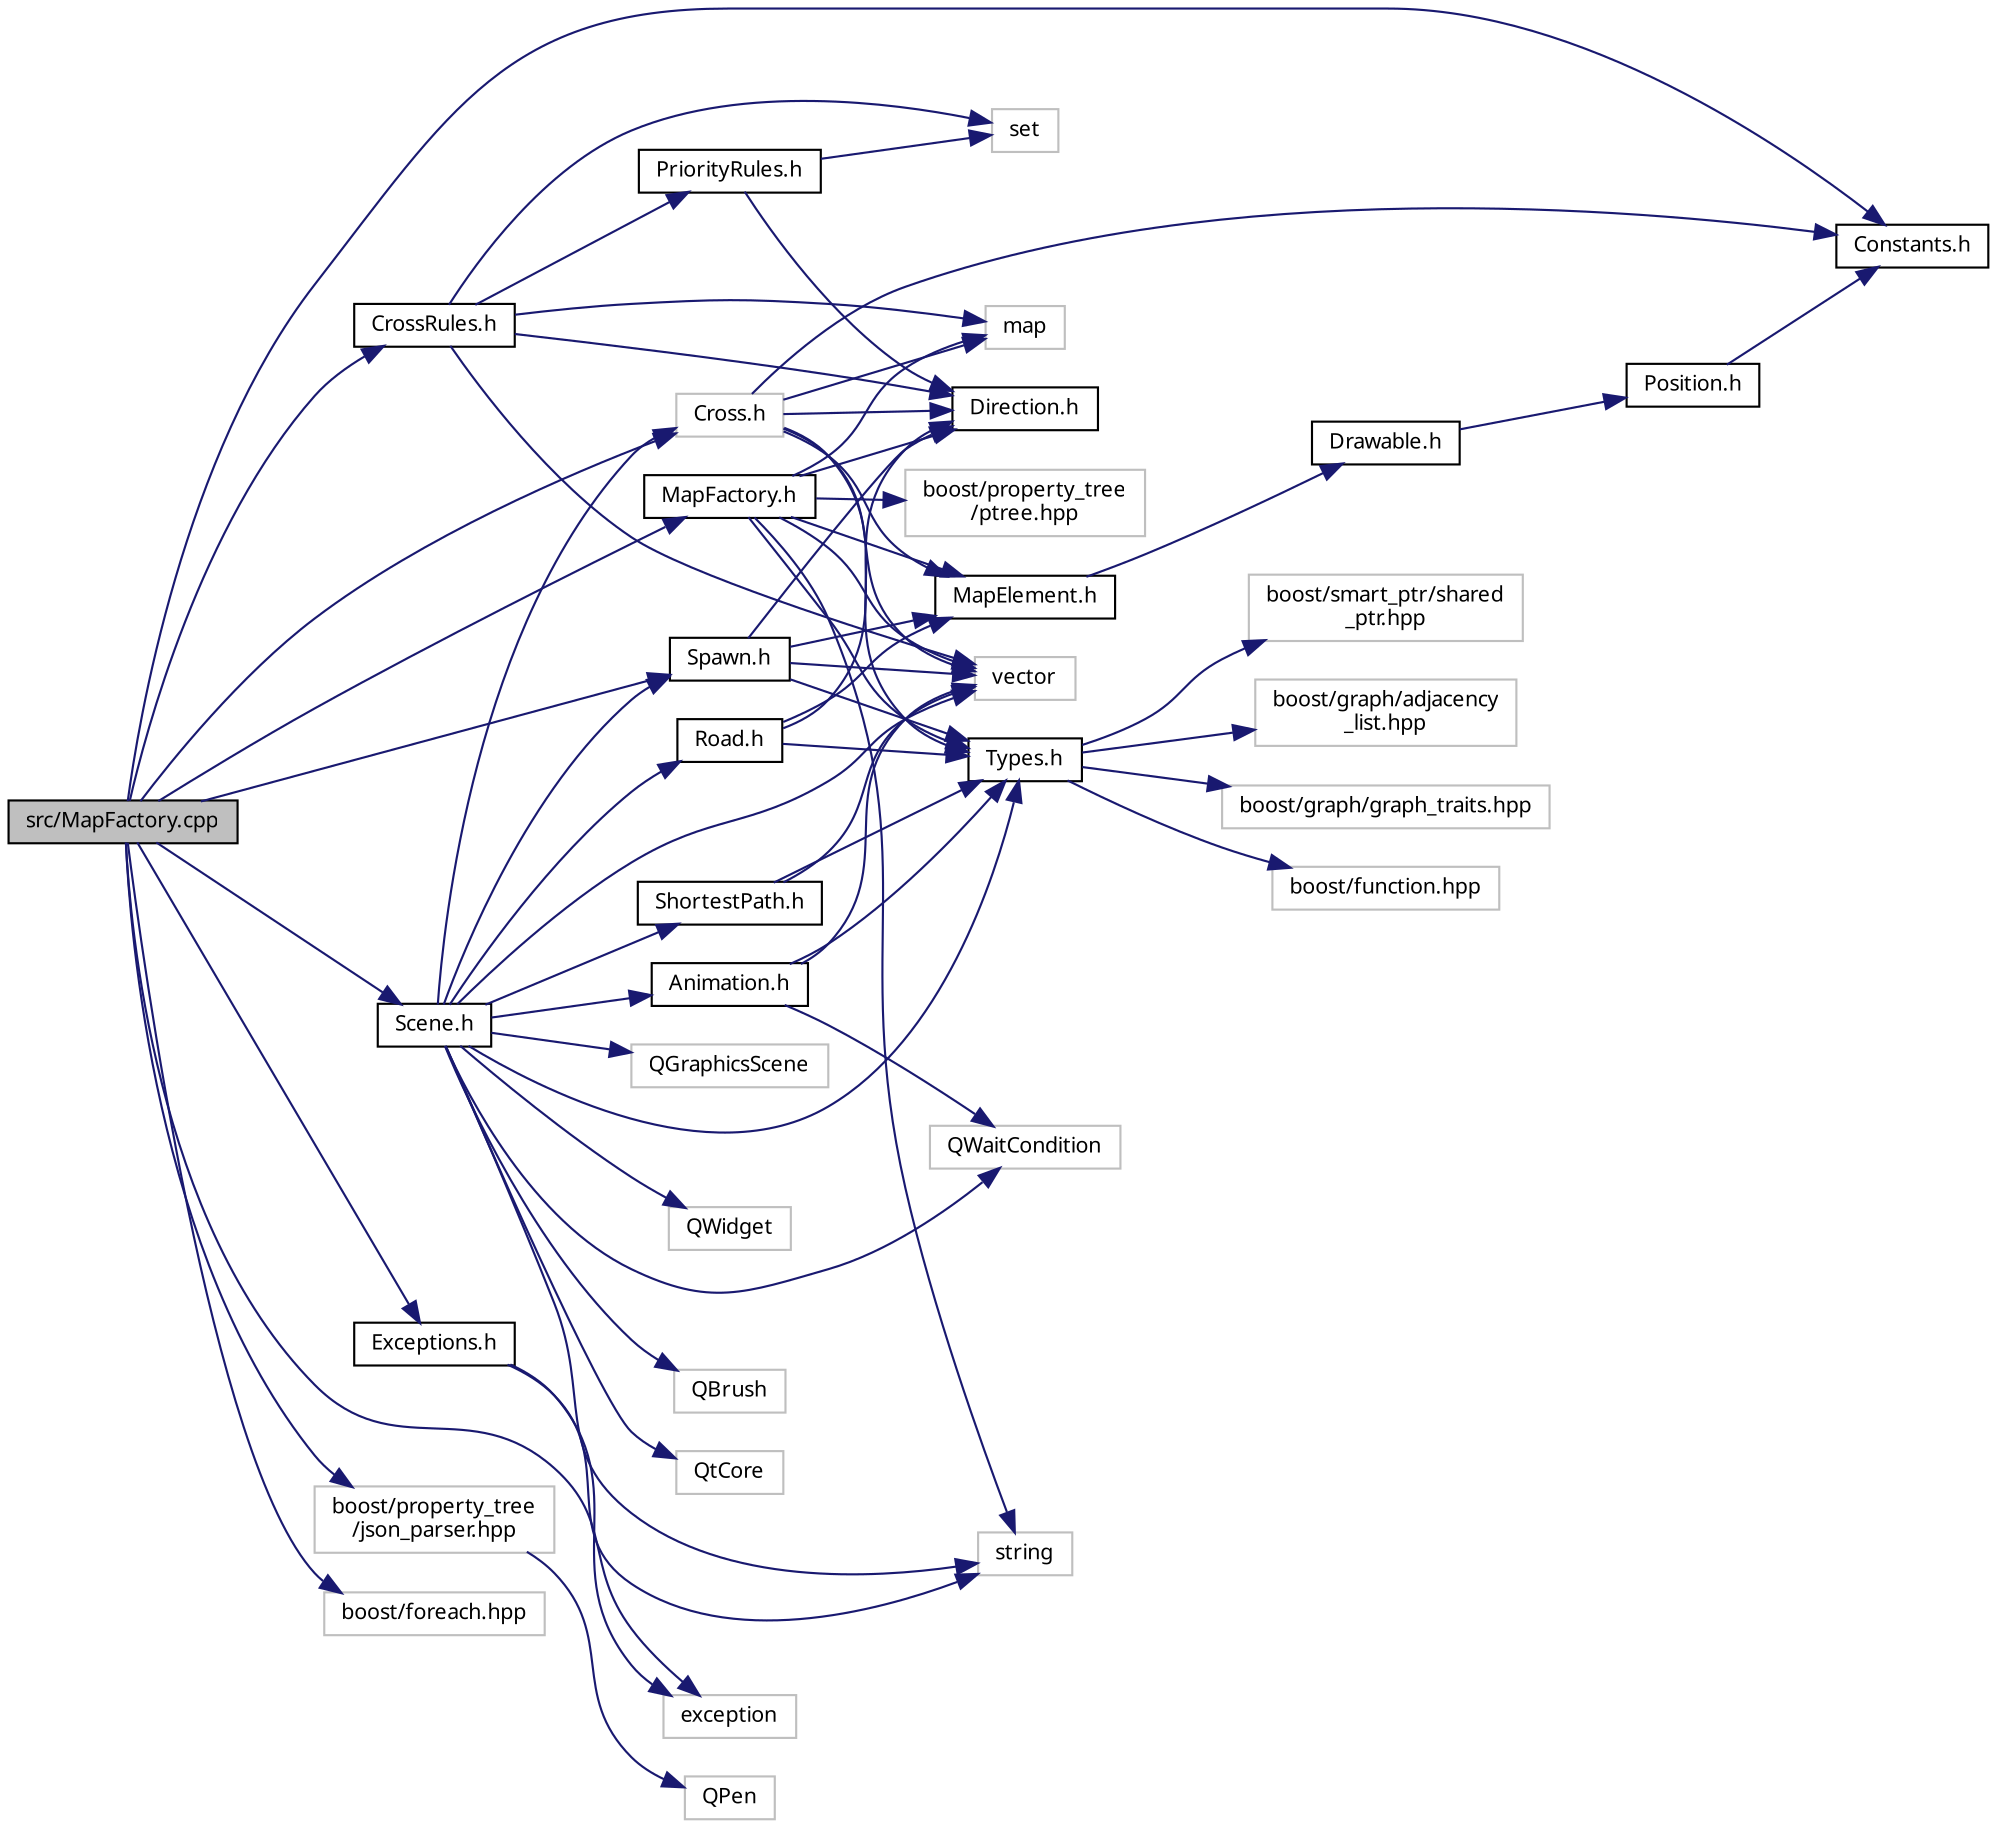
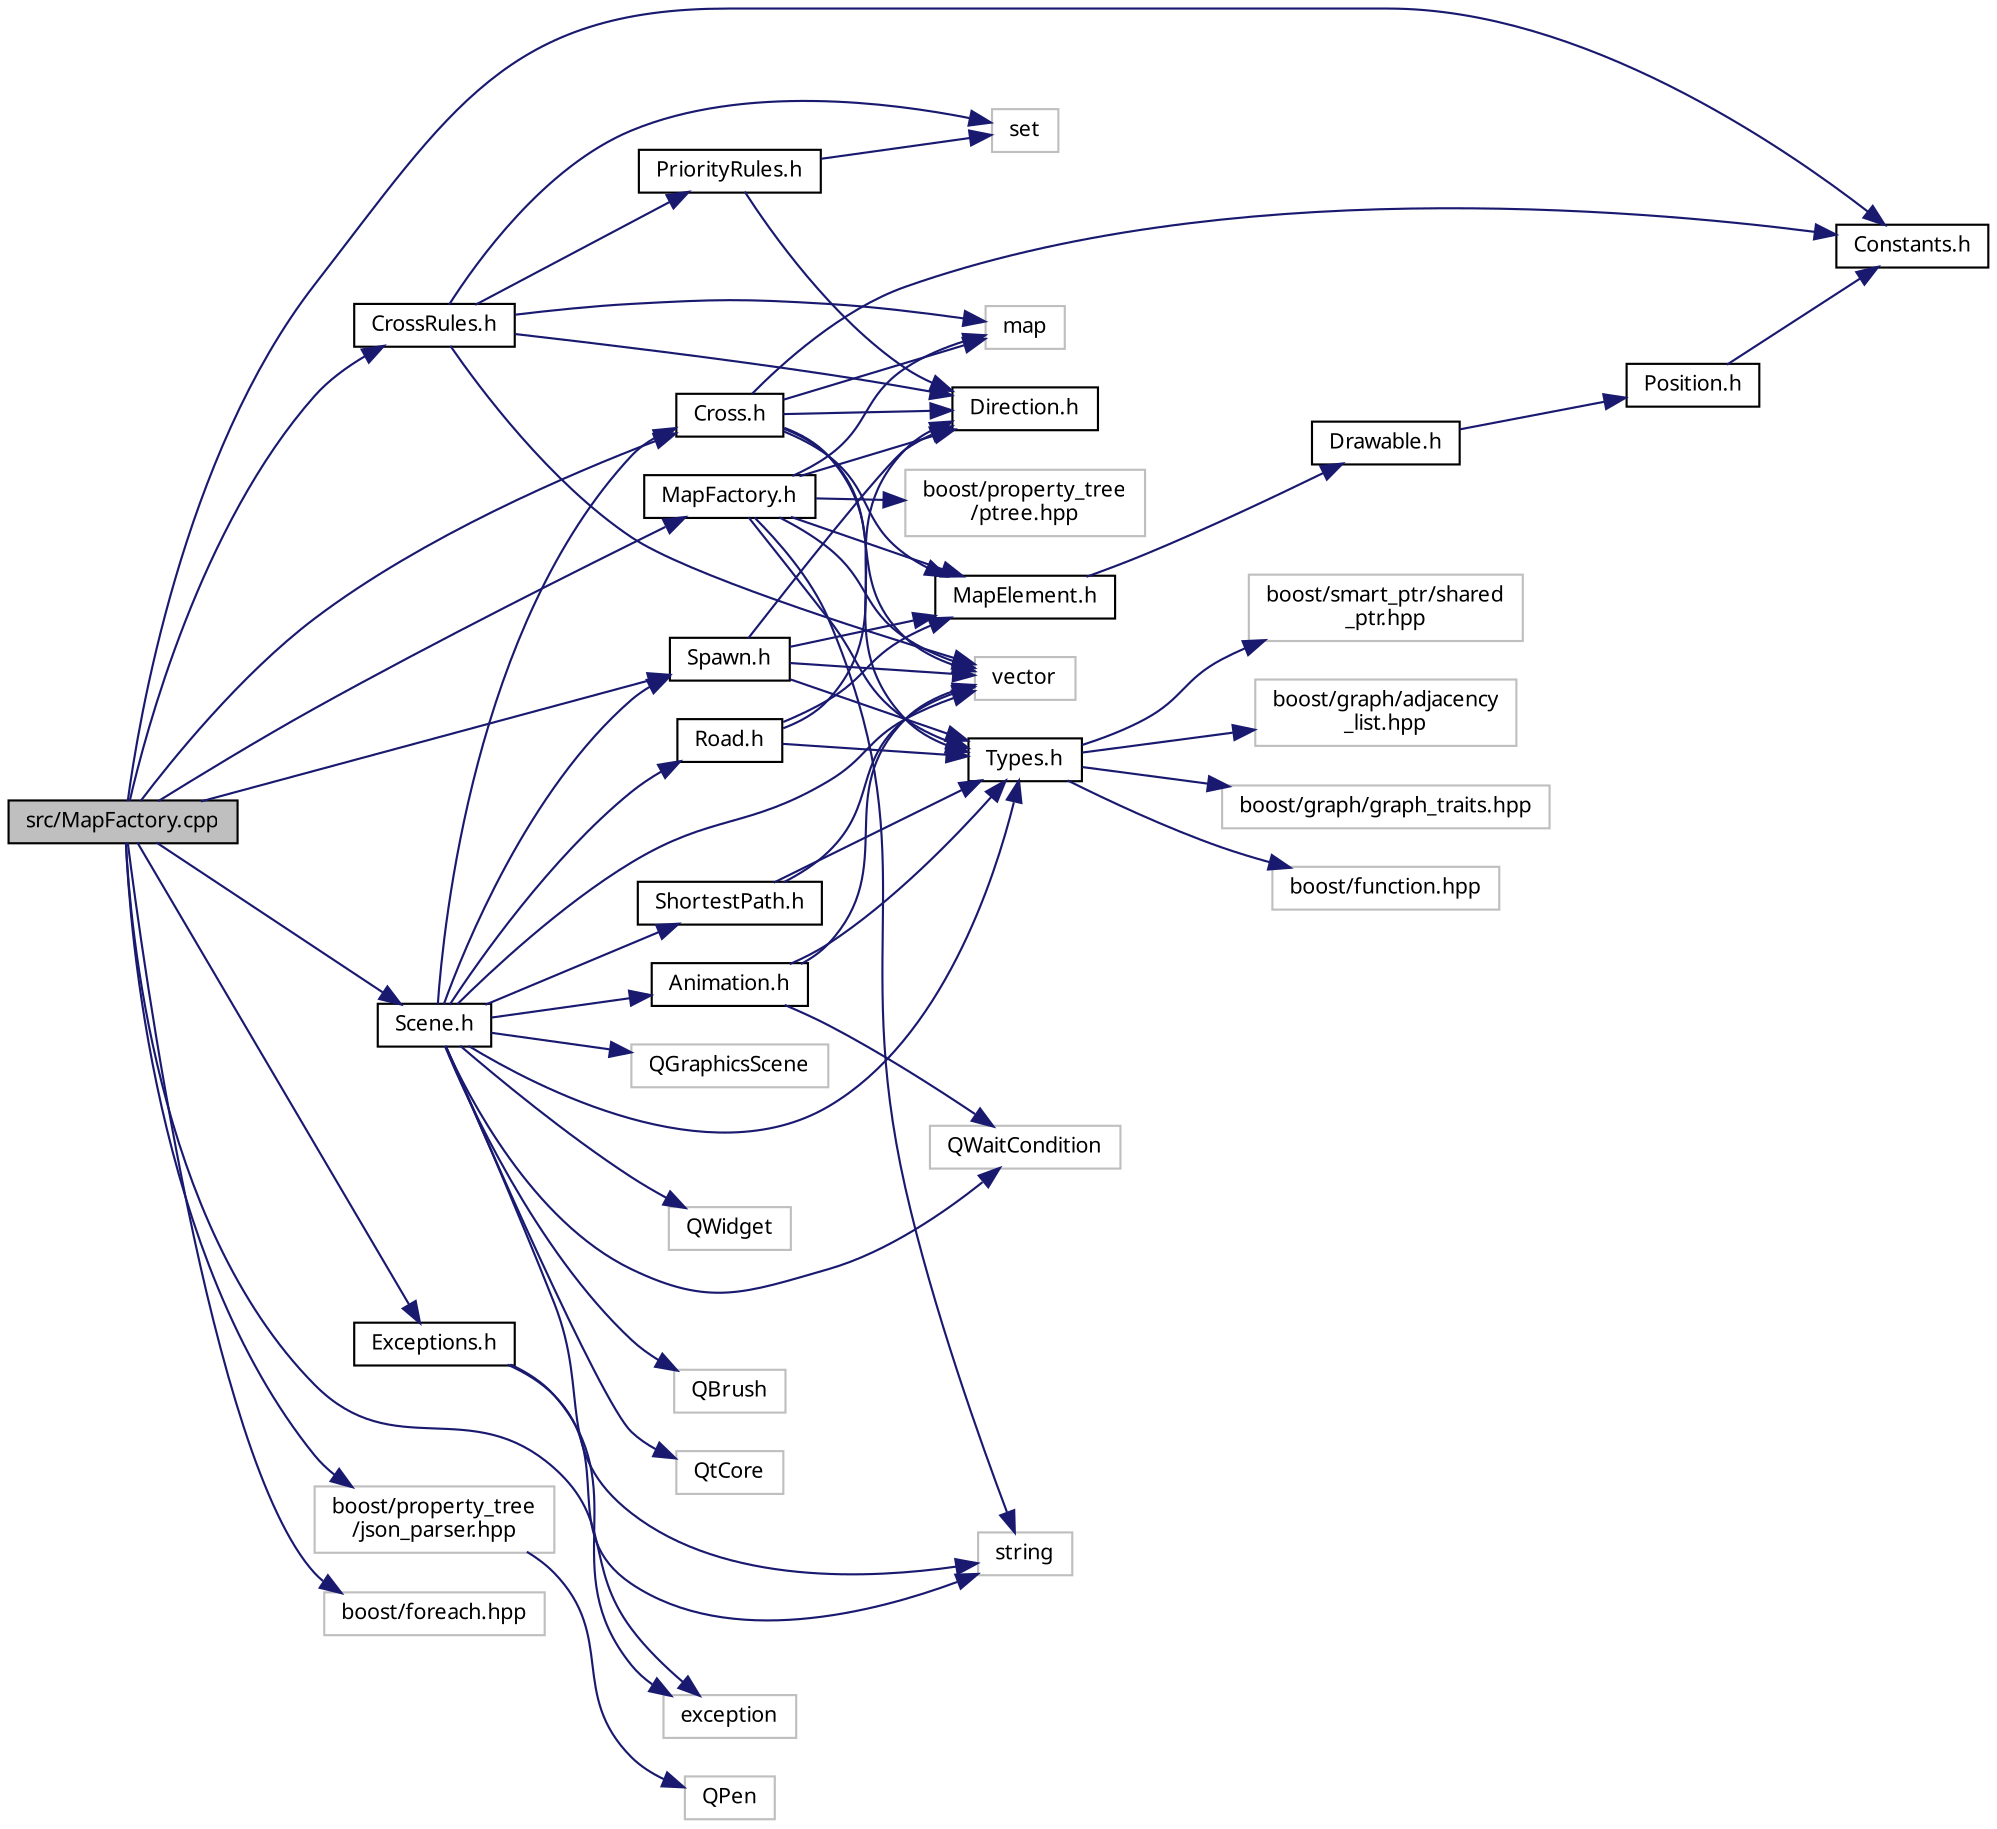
(730, 415) -> (730, 415)
